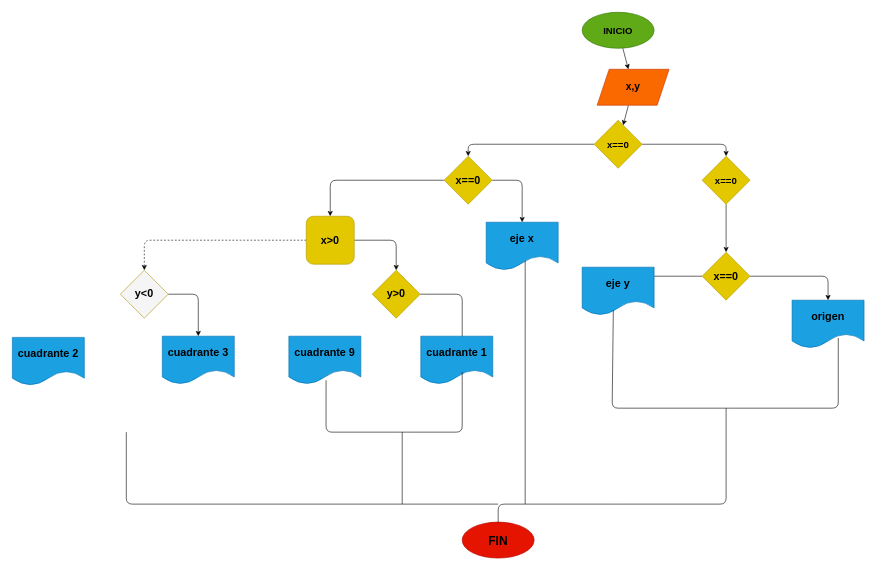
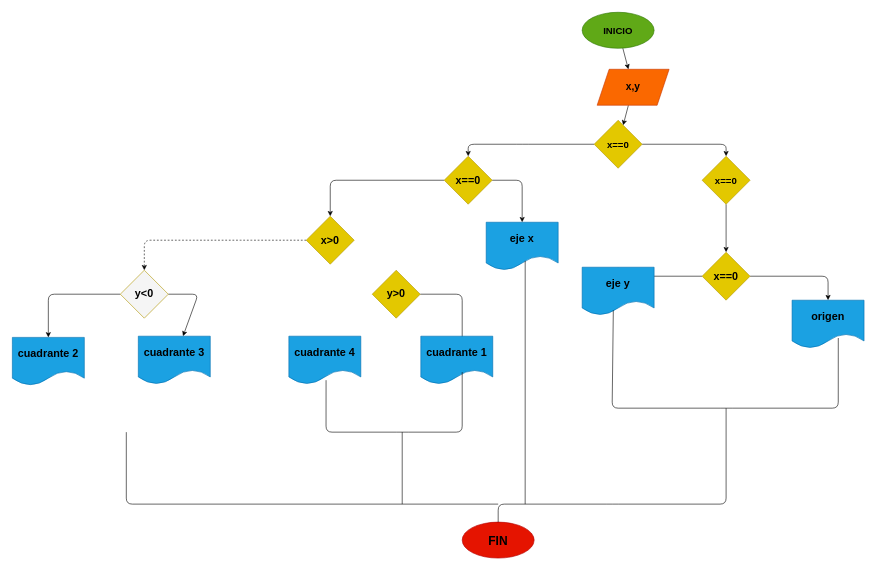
(330, 240) -> (330, 240)
(391, 240) -> none
none -> (50, 296)
(325, 353) -> (325, 353)
(198, 360) -> (174, 360)
